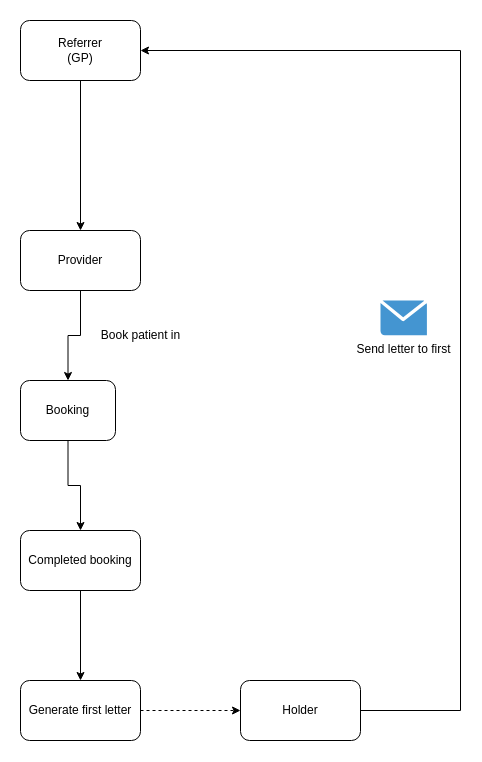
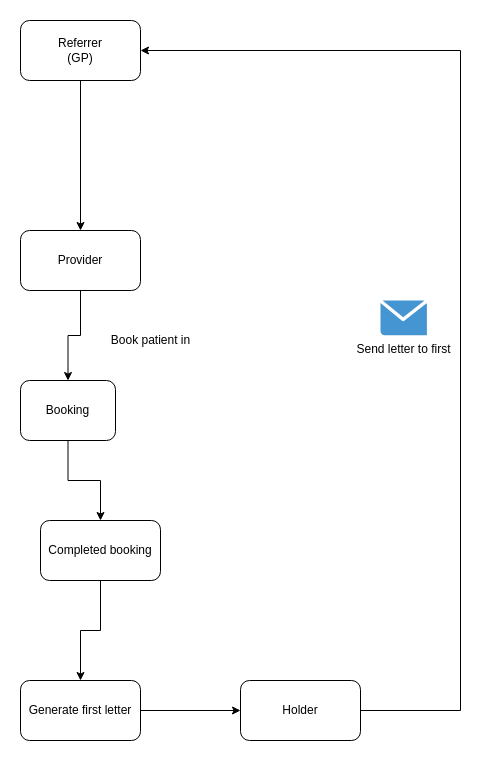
(141, 336) -> (151, 341)
(81, 561) -> (101, 551)
(187, 711) -> (187, 711)
